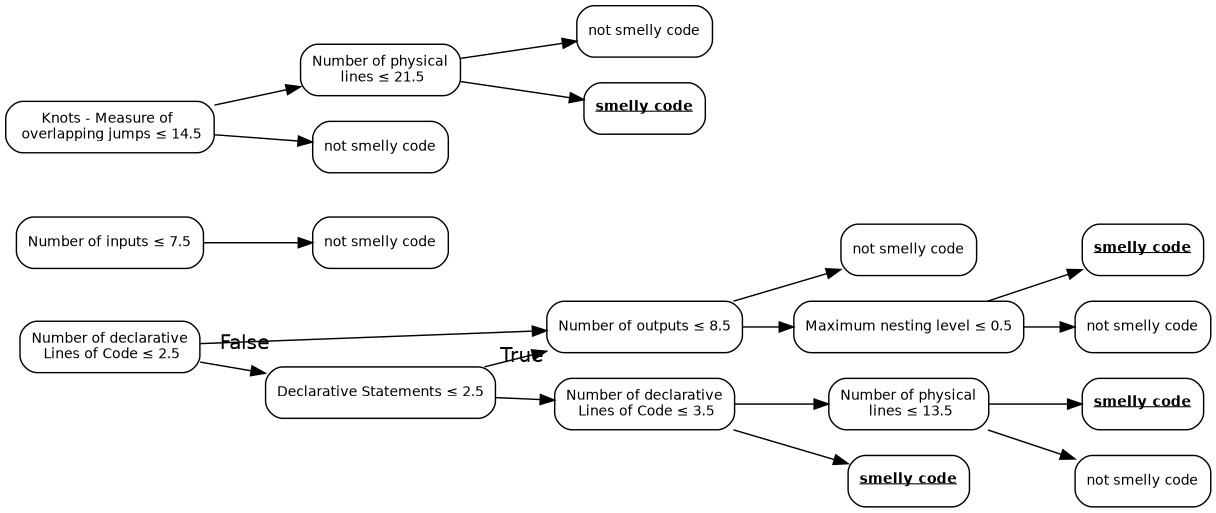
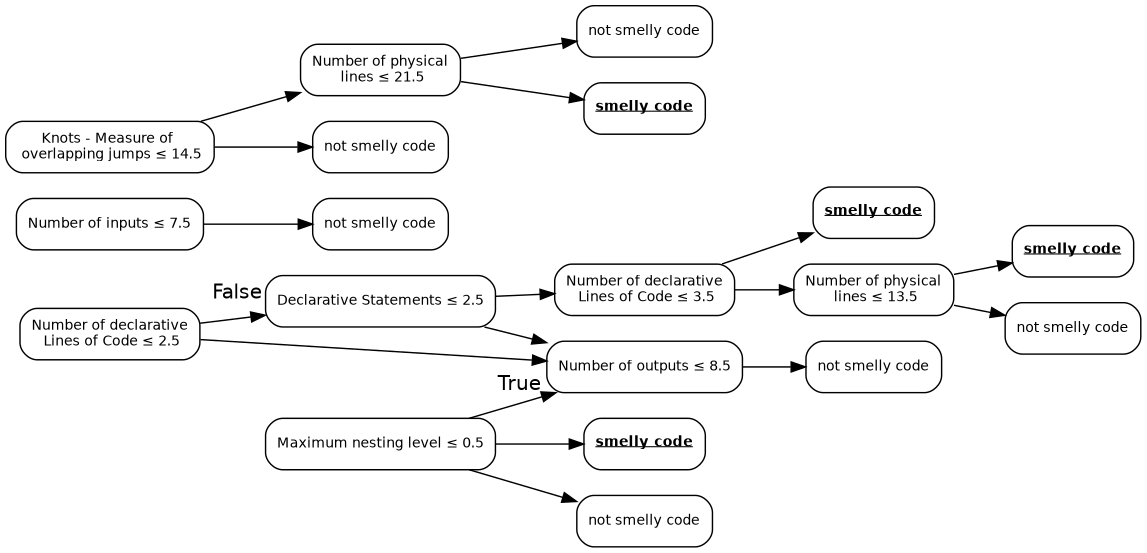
(761, 327) -> (506, 408)
